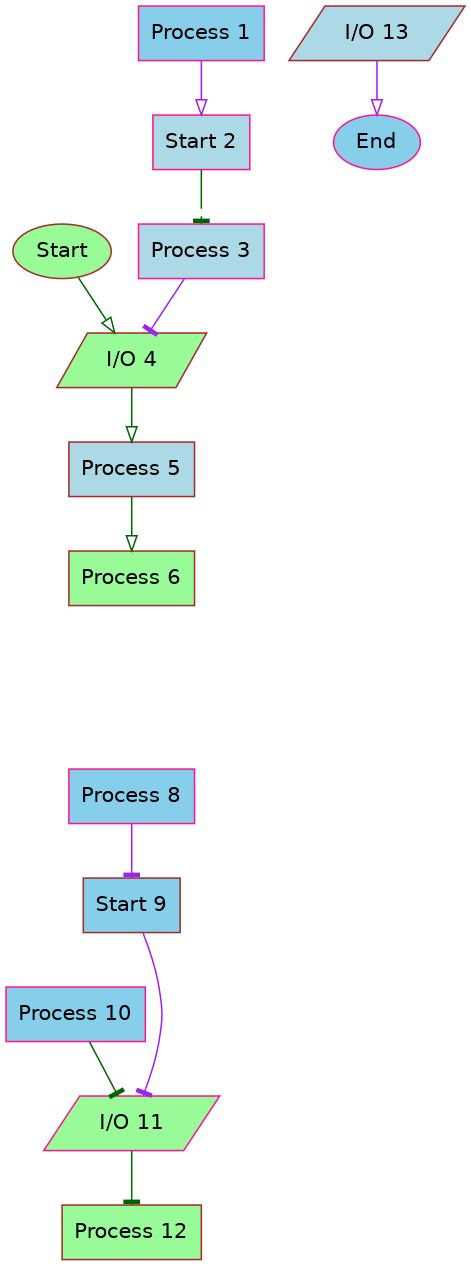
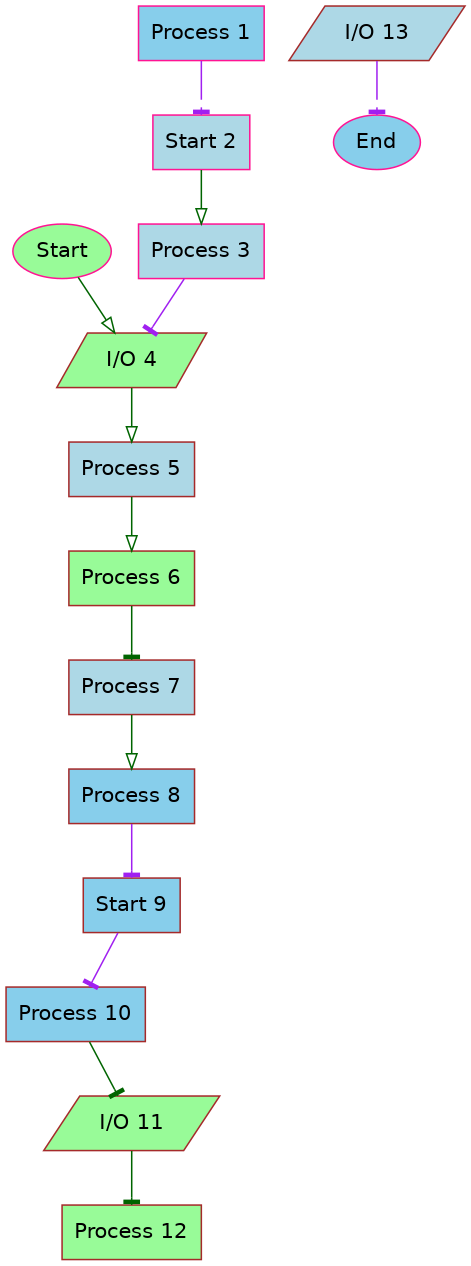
(201, 80) -> (201, 80)
(377, 80) -> (377, 80)
(201, 189) -> (201, 189)
(62, 251) -> (62, 251)
none -> (132, 687)
(132, 796) -> (132, 796)
(162, 1010) -> (105, 957)
(76, 1014) -> (76, 1014)
(132, 1123) -> (132, 1123)
